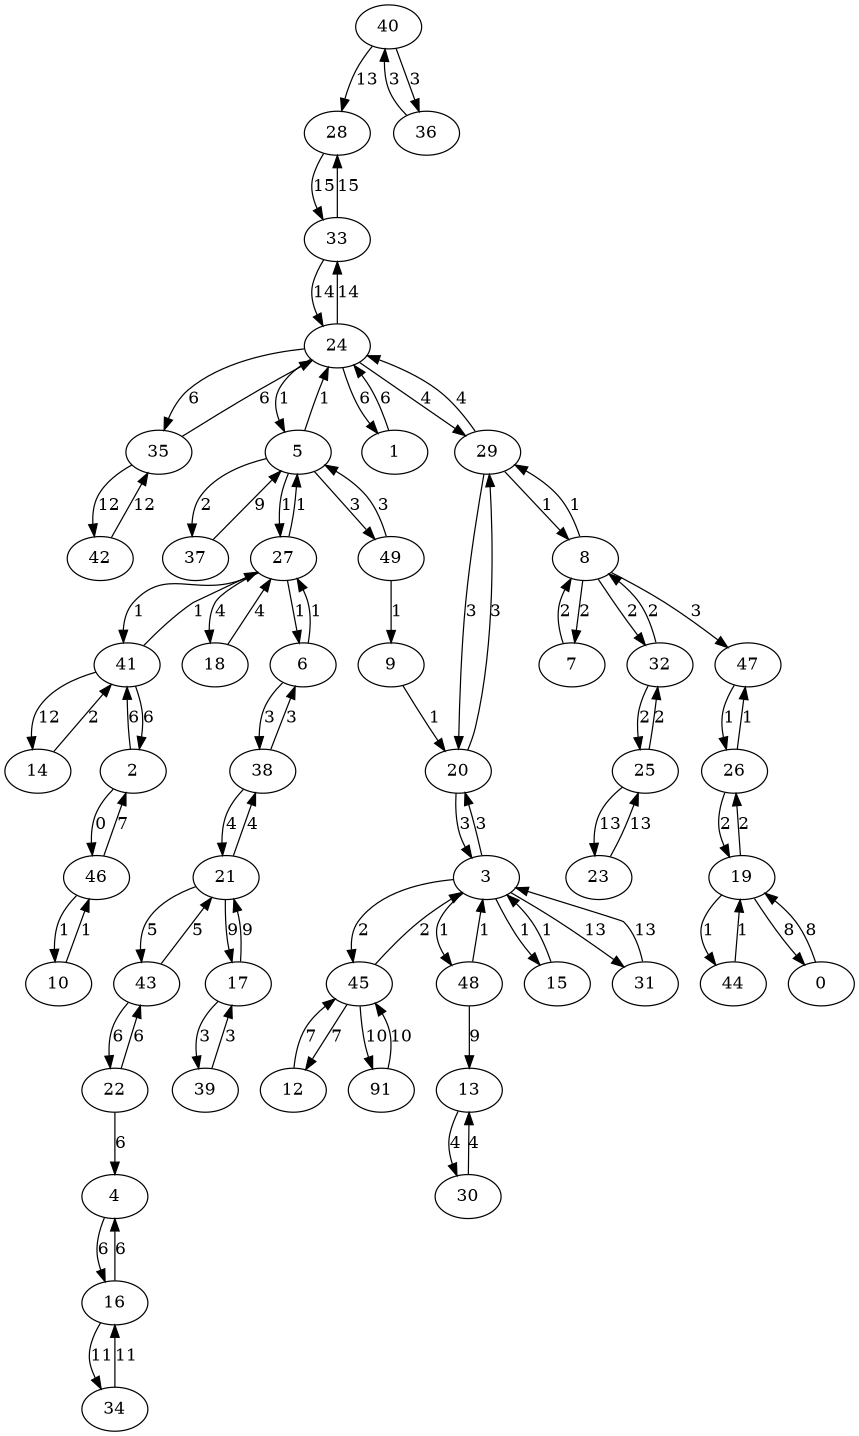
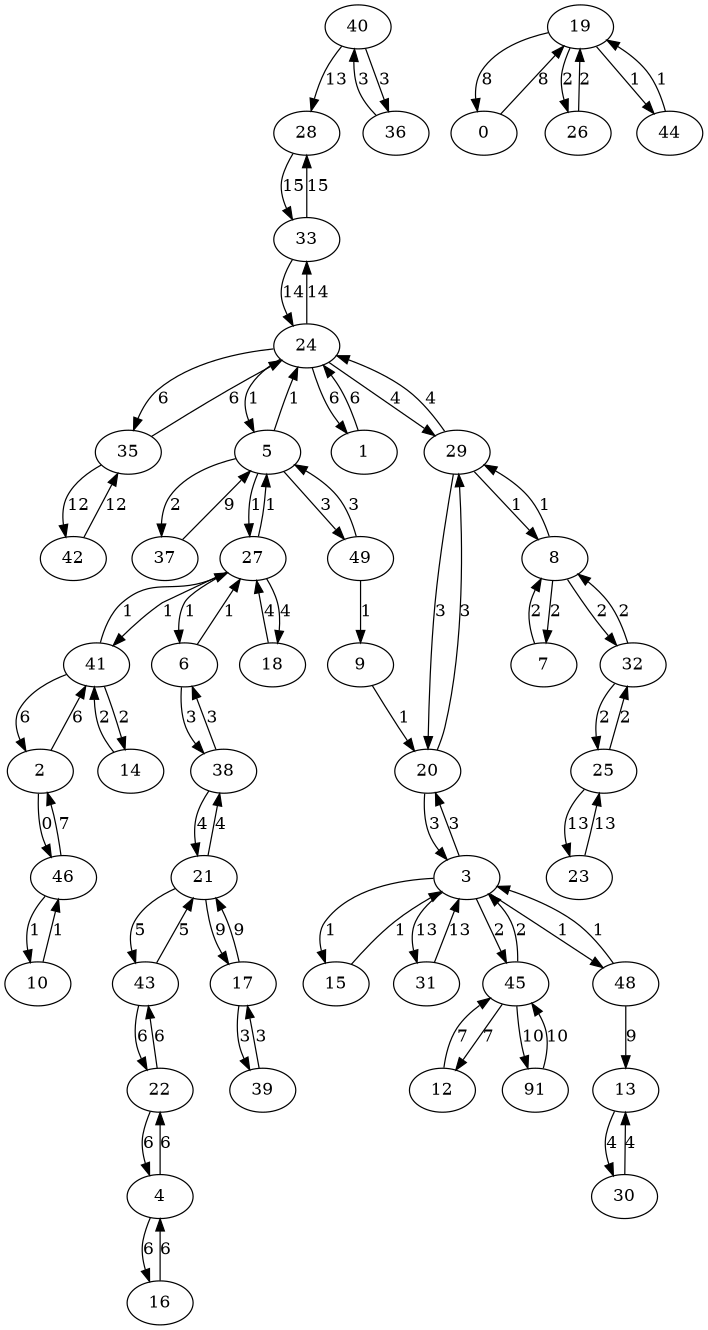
(748, 665) -> none
(50, 718) -> (125, 718)
none -> (160, 1150)
(115, 1409) -> none
